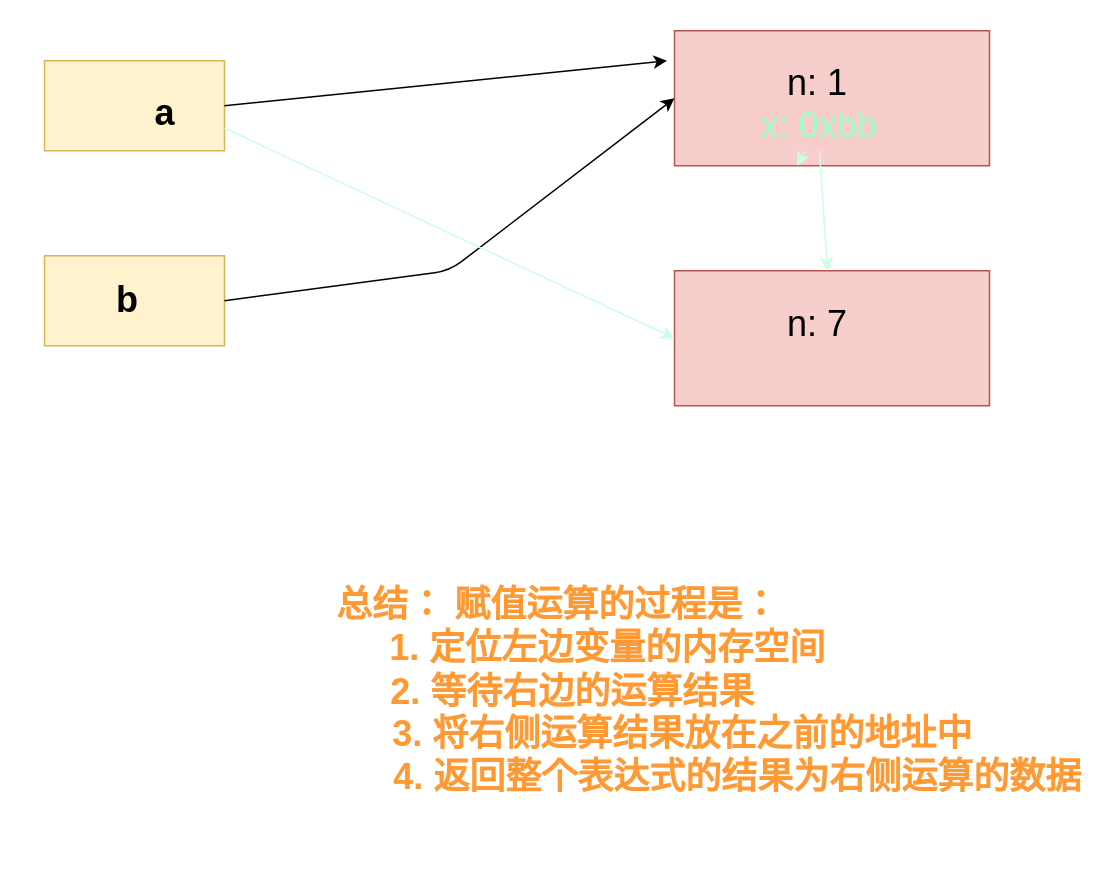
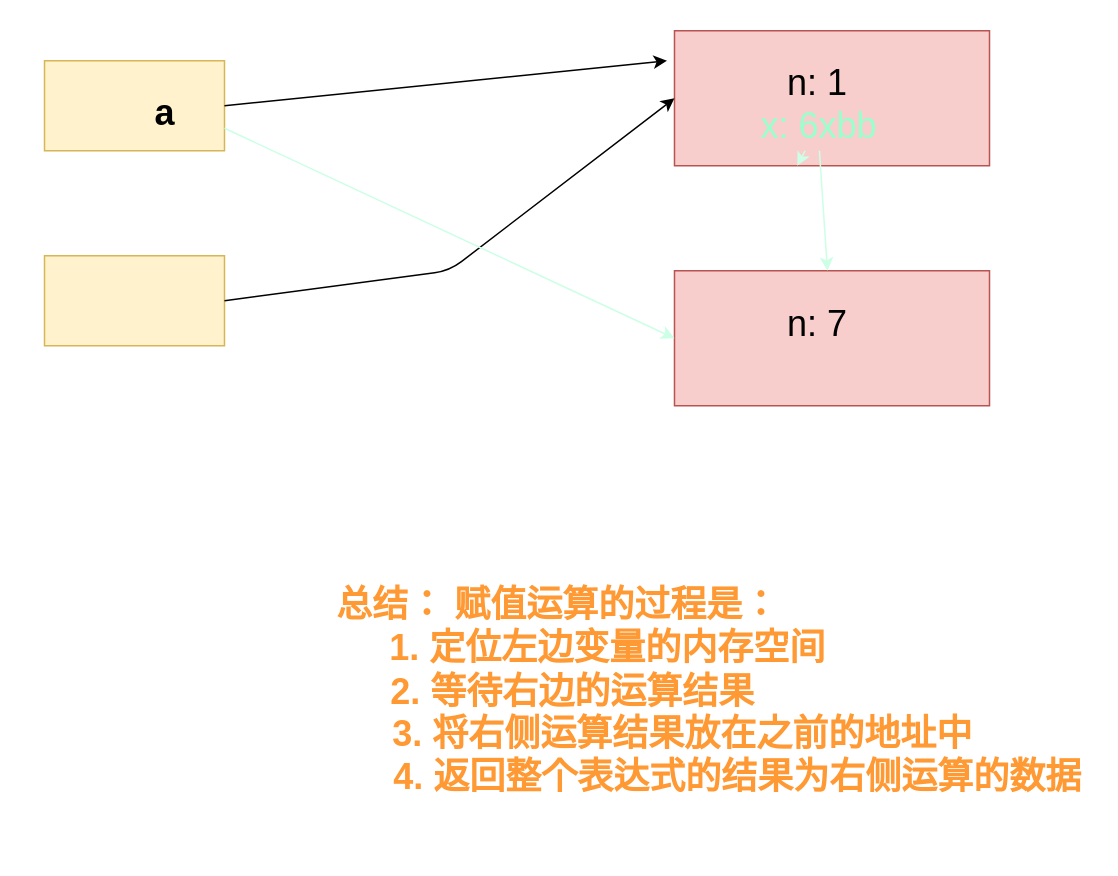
(819, 127) -> (819, 127)
(127, 301) -> none
